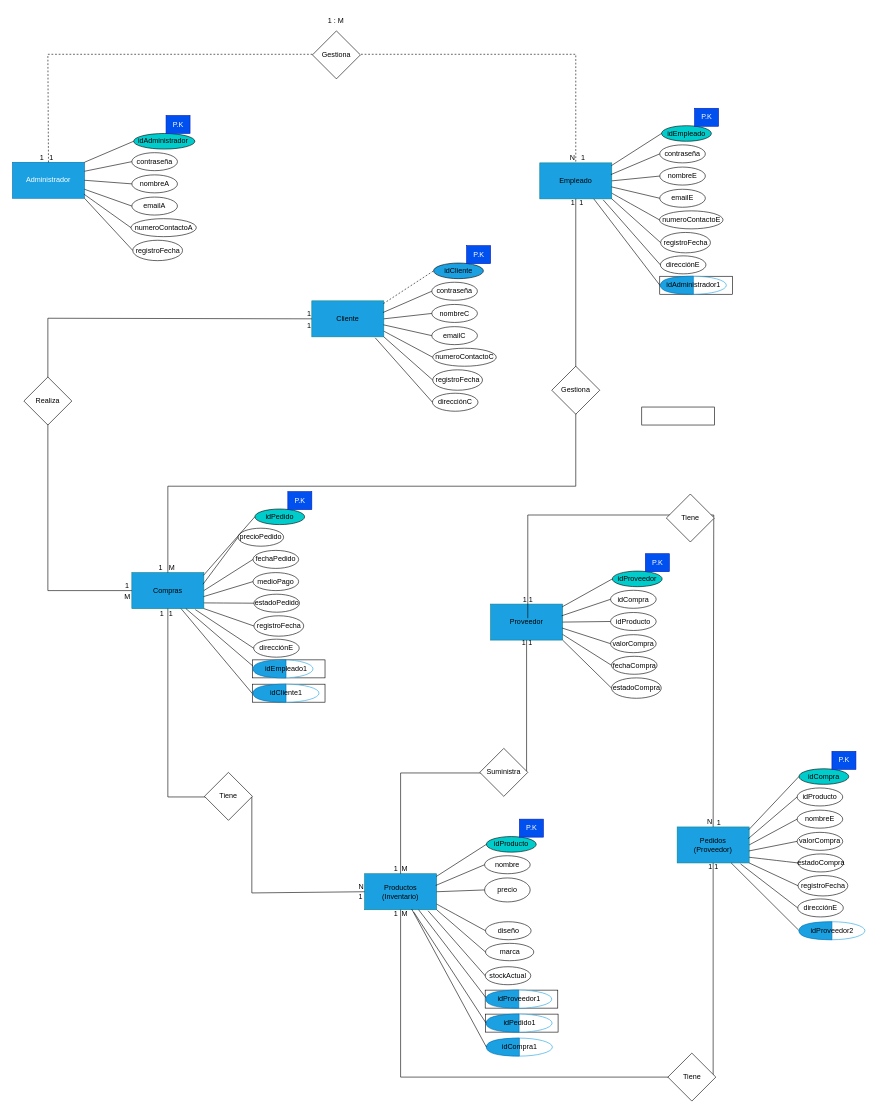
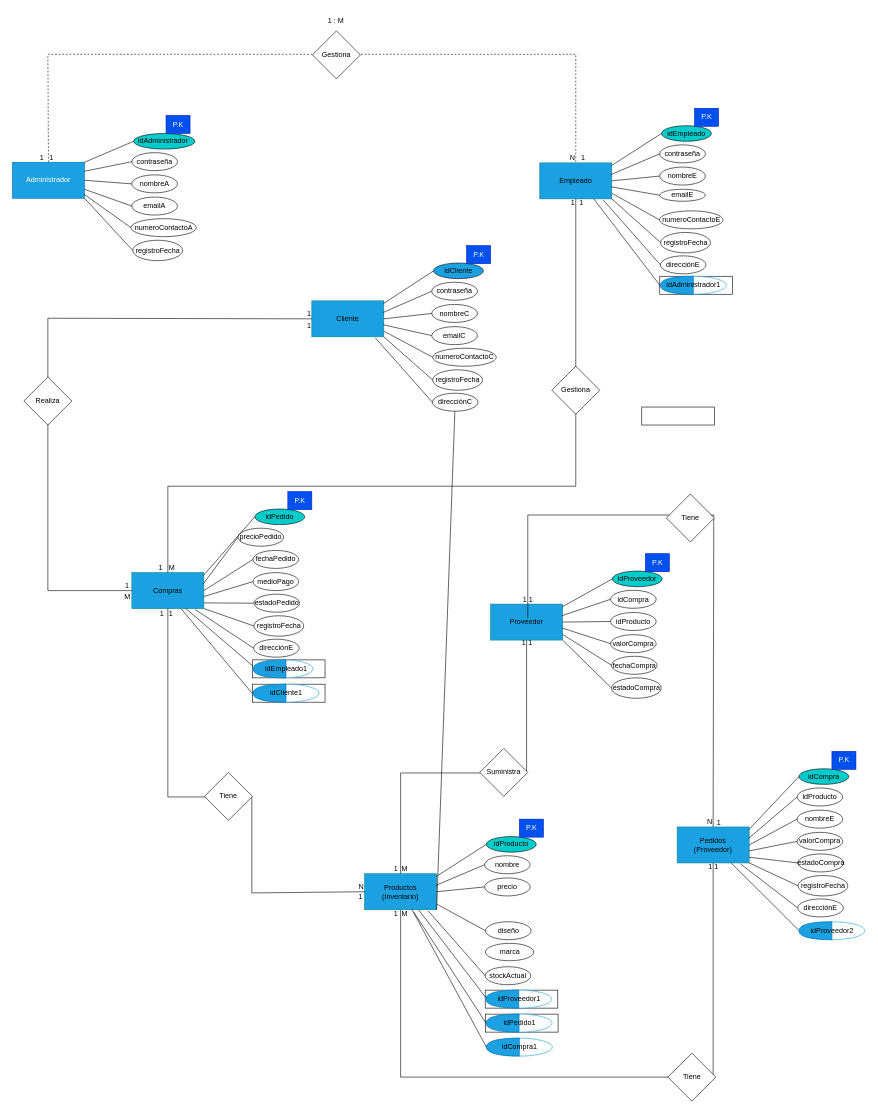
(683, 198) -> (683, 195)
(408, 288) -> (408, 288)
(507, 890) -> (507, 887)
(461, 931) -> (446, 661)
